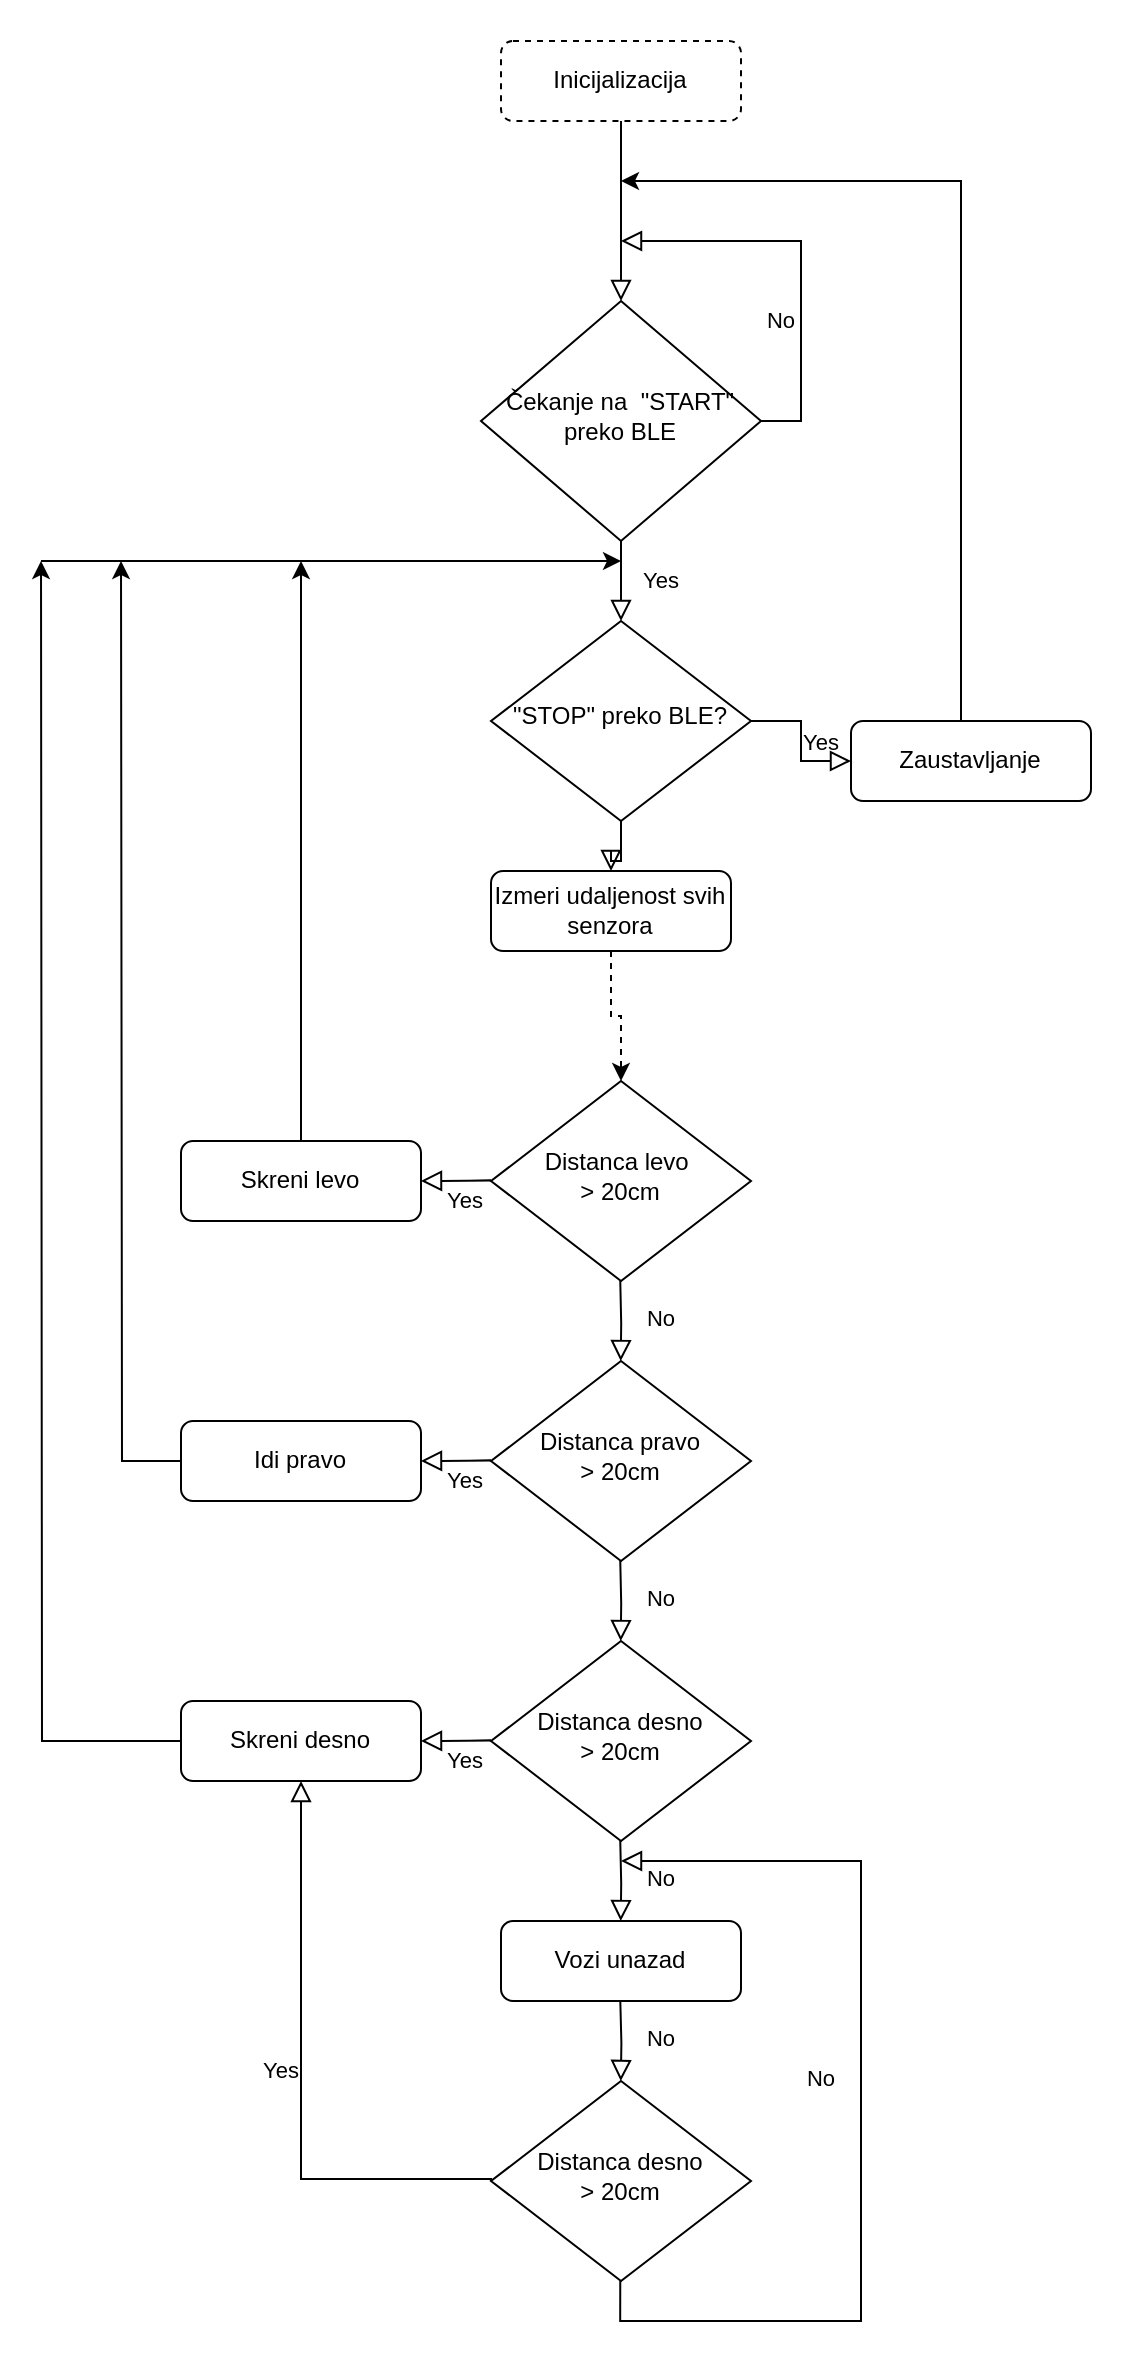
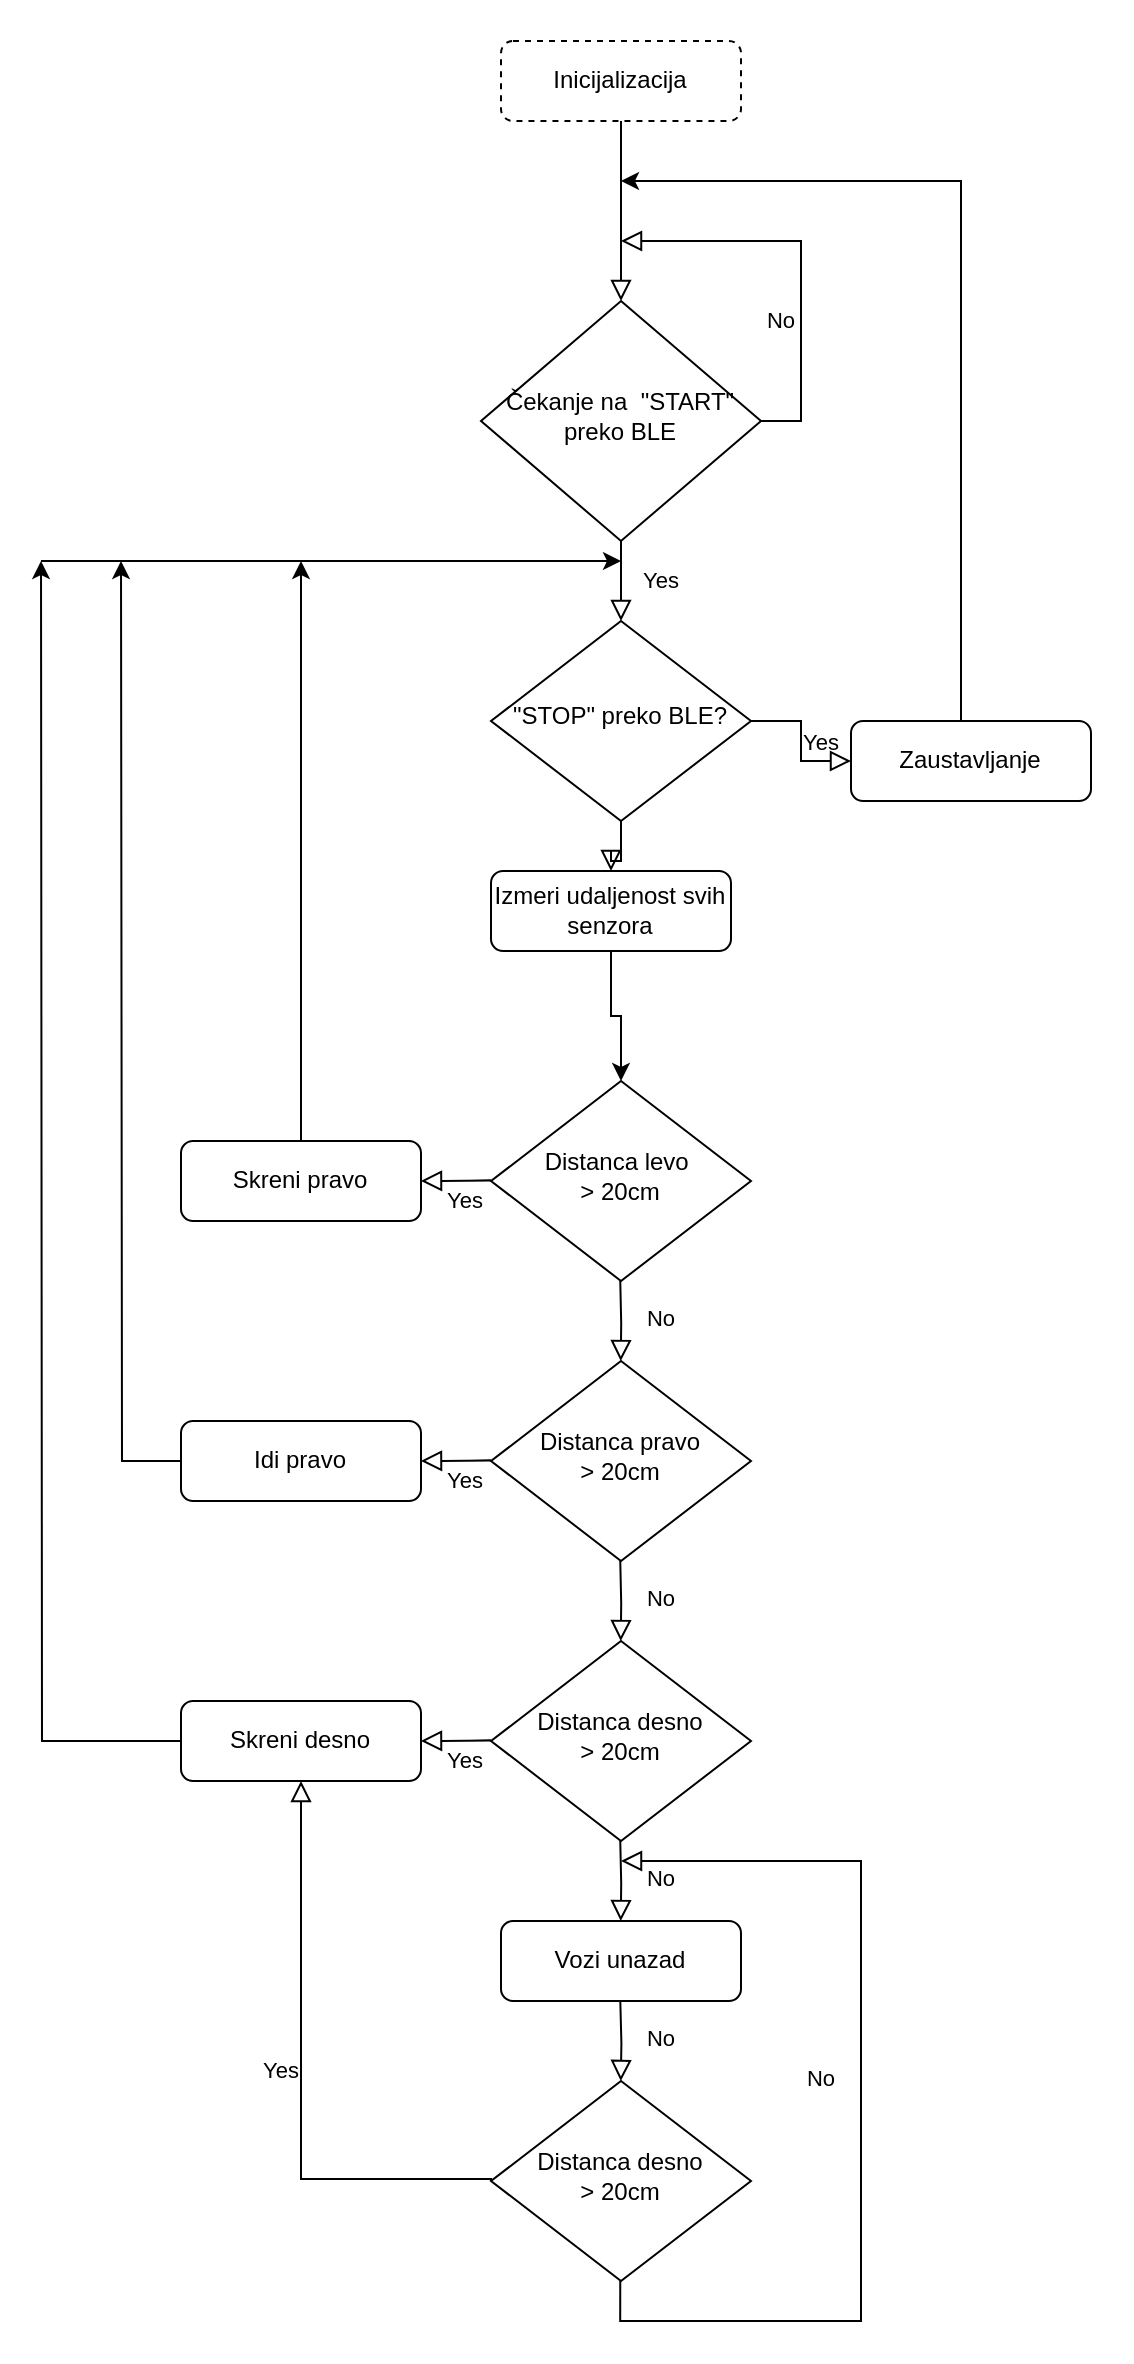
(611, 1013) -> (611, 1013)
(301, 1181) -> (301, 1181)
